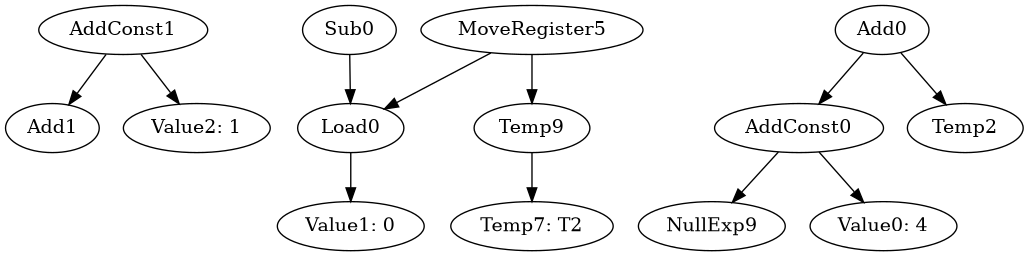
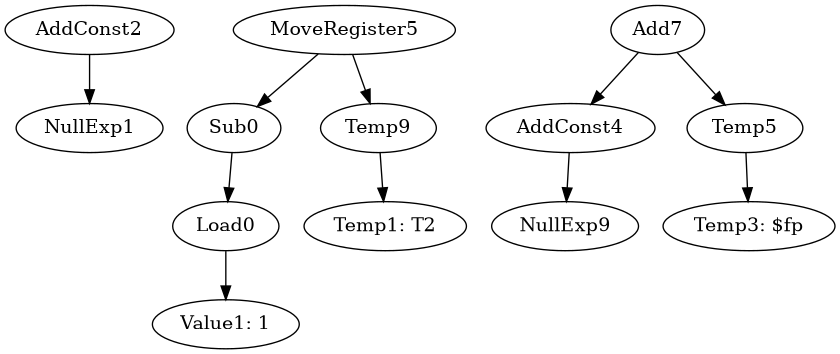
(123, 30) -> (90, 30)
(882, 30) -> (658, 30)
(444, 78) -> (293, 76)
(52, 128) -> (90, 128)
(197, 128) -> none
(799, 128) -> (571, 128)
(965, 128) -> (745, 128)
(351, 226) -> (226, 324)
(532, 226) -> (385, 226)
none -> (749, 226)
(884, 226) -> none
